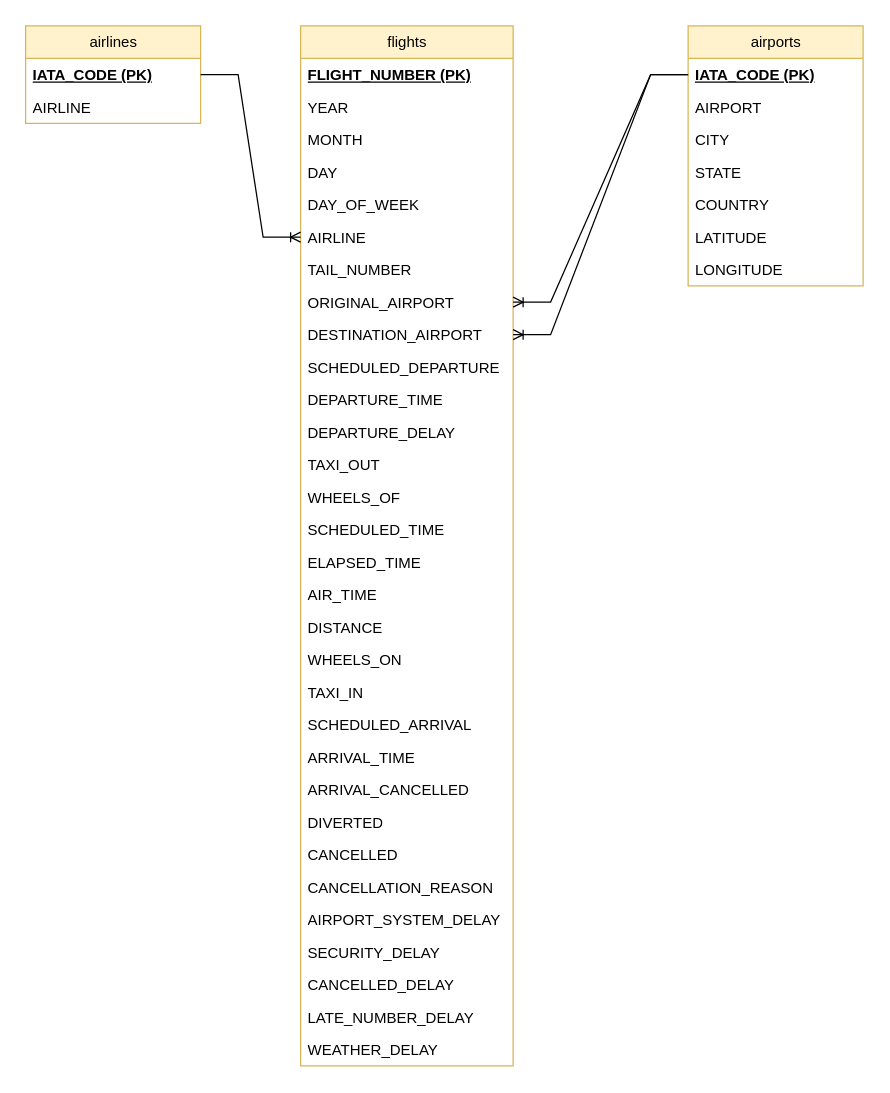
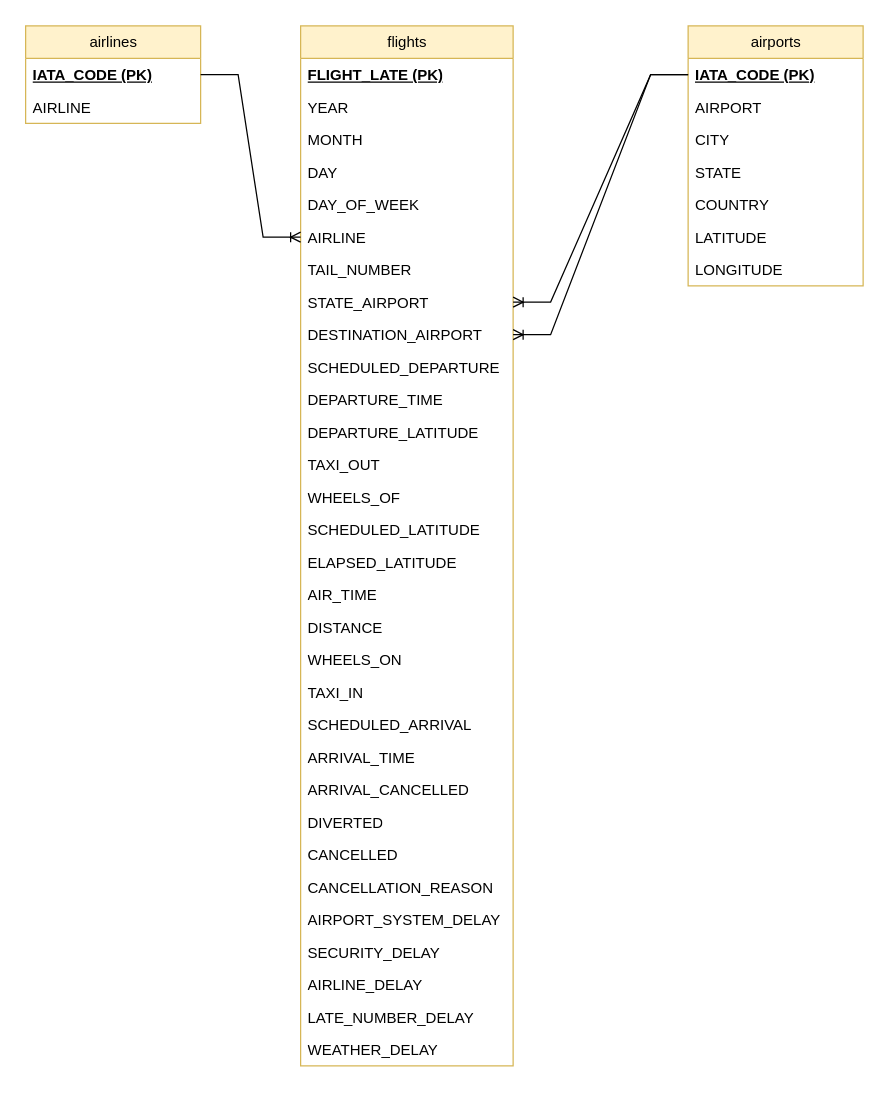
(382, 76) -> (373, 76)
(375, 303) -> (363, 303)
(371, 433) -> (384, 433)
(367, 531) -> (384, 531)
(359, 563) -> (375, 563)
(371, 986) -> (363, 986)
